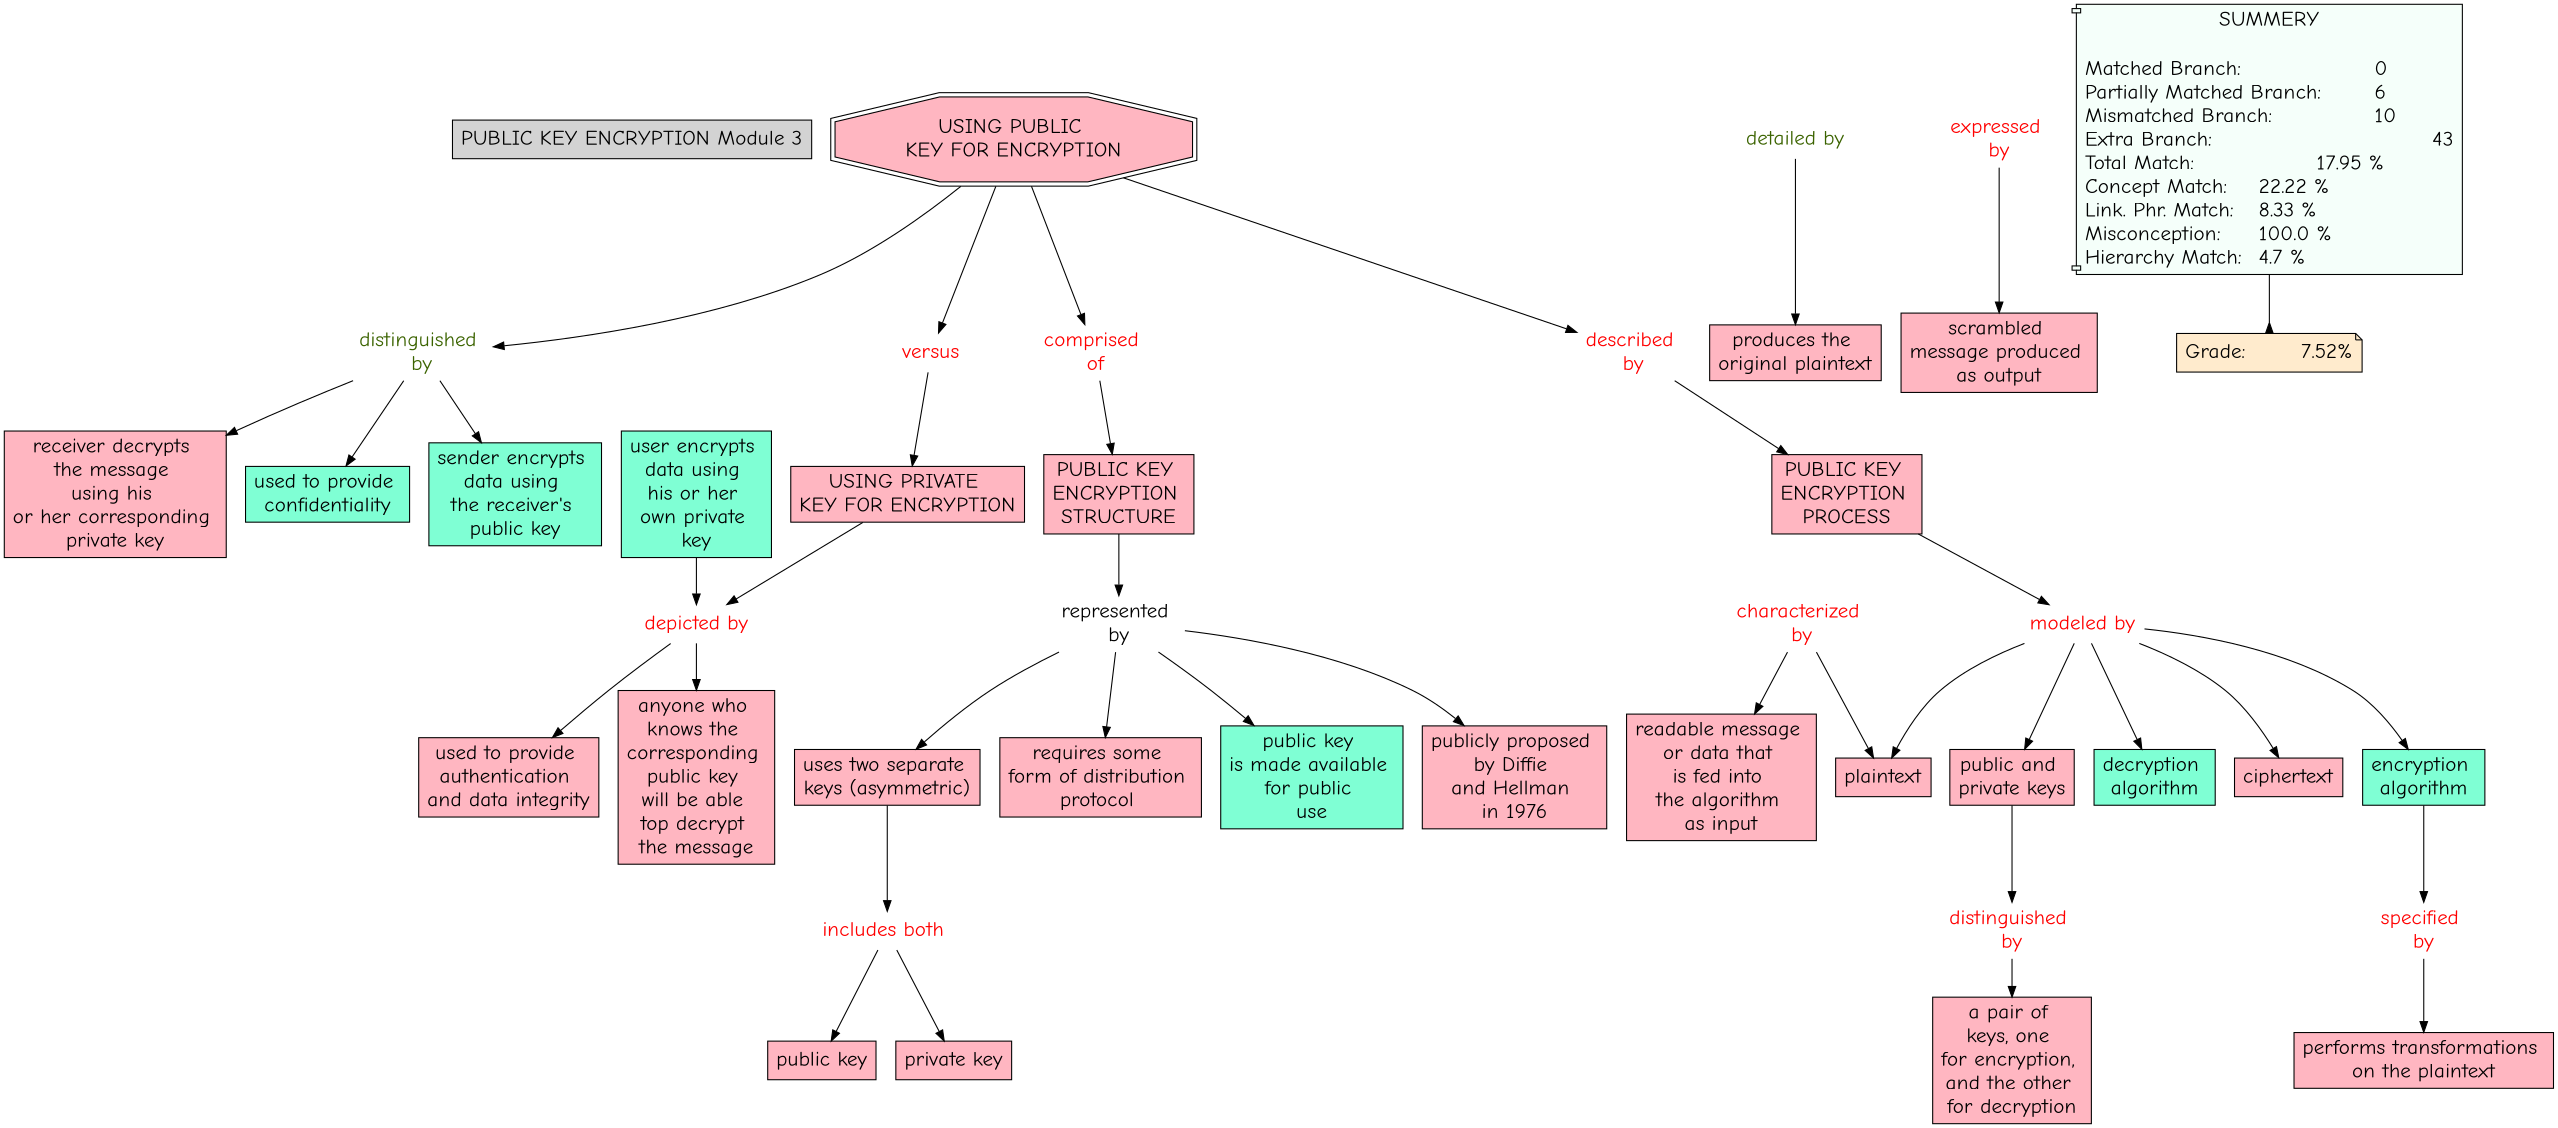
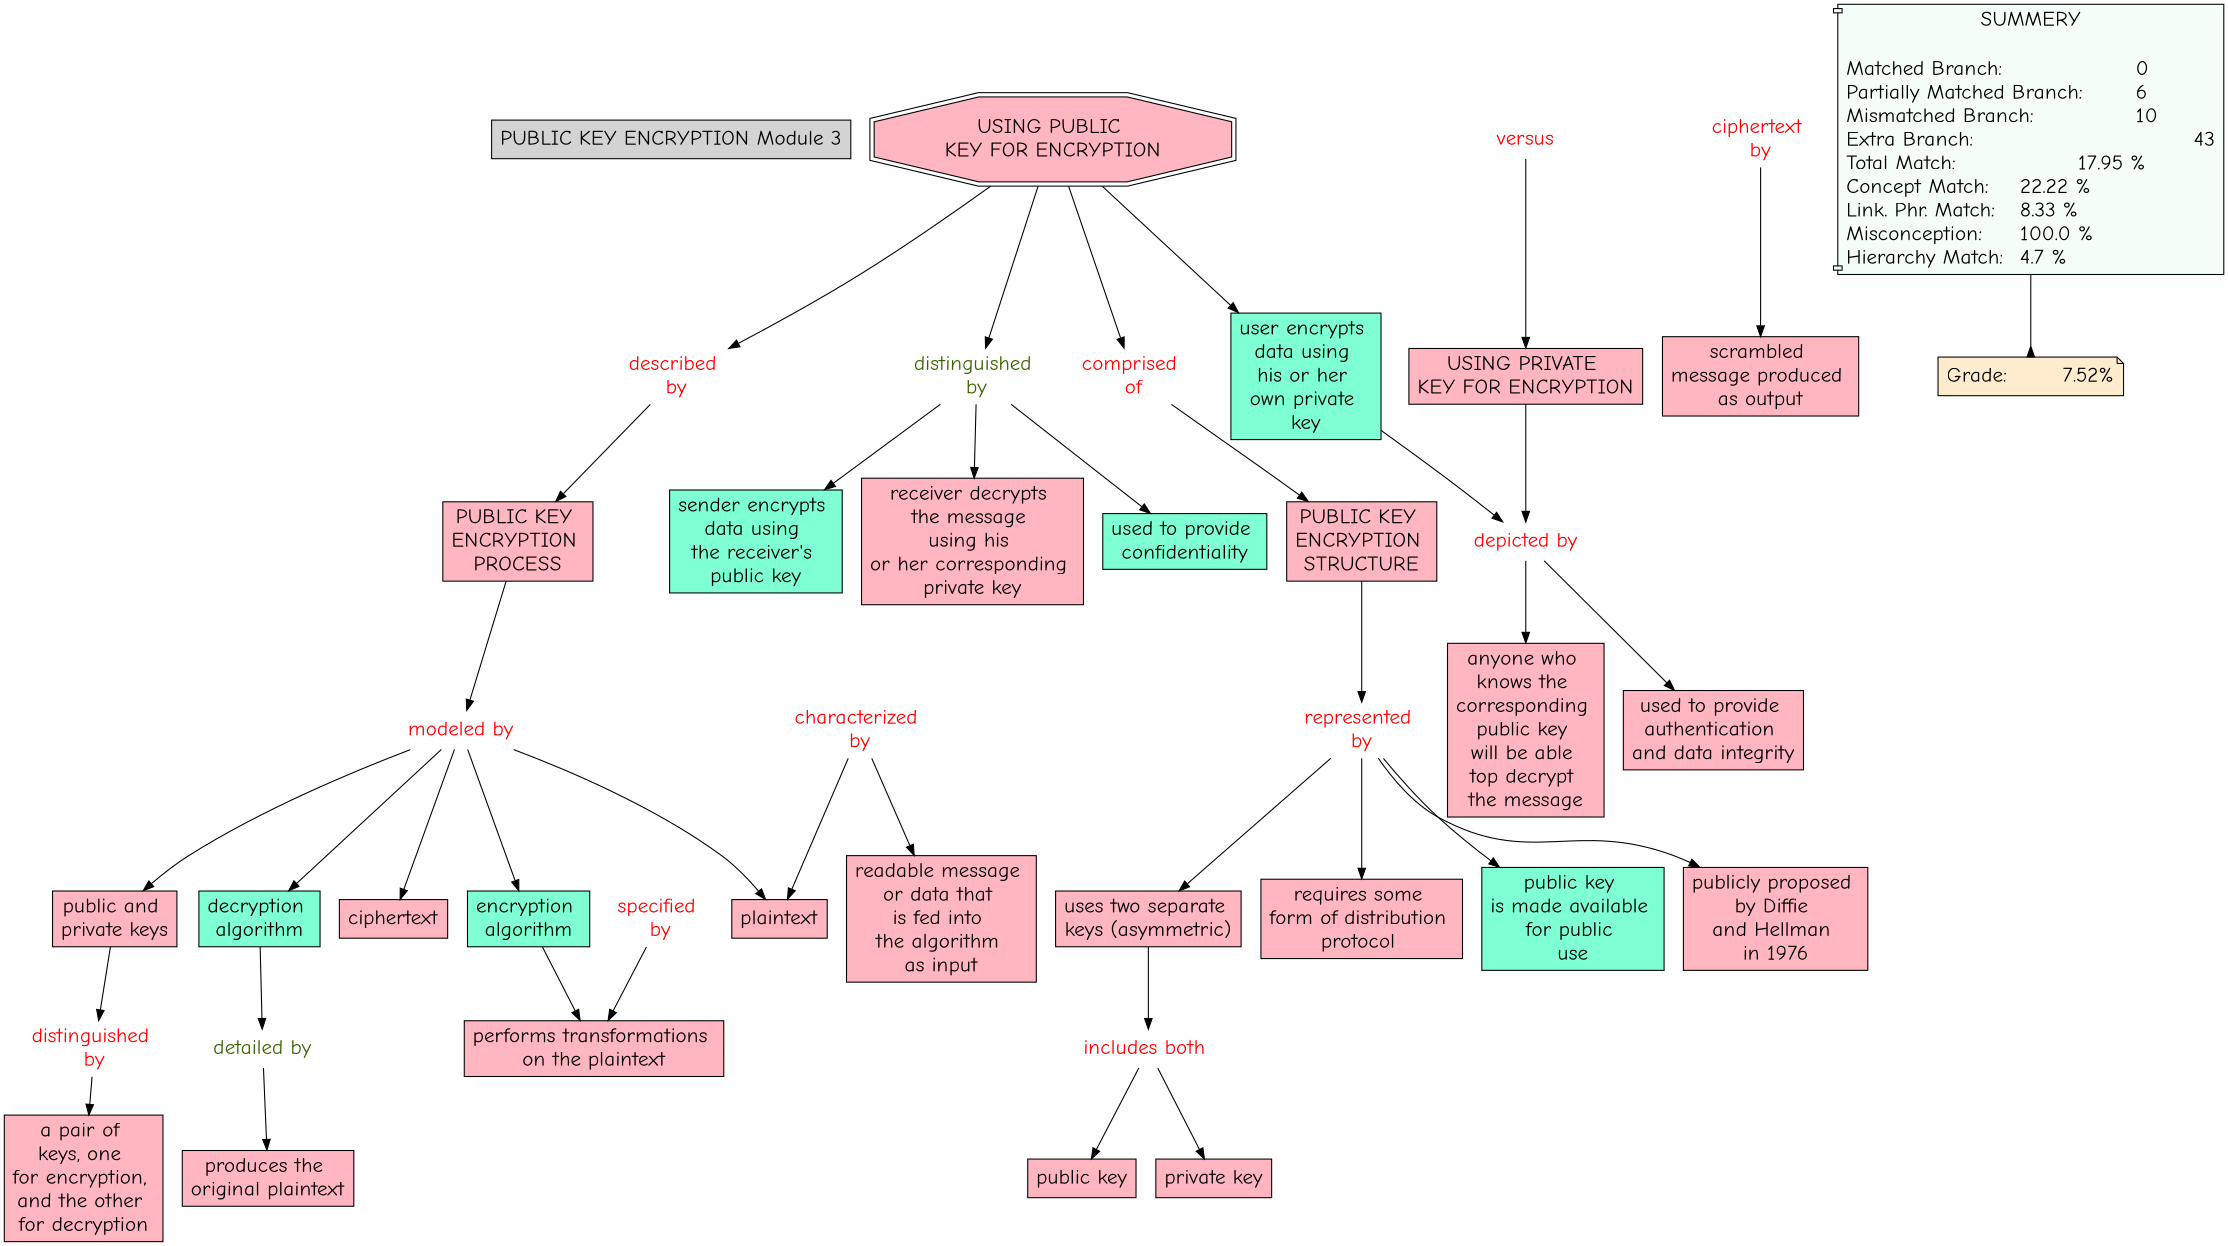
(1999, 139) -> (1761, 139)
(969, 255) -> (1166, 246)
(1119, 624) -> (1362, 730)
(2424, 848) -> (559, 979)
none -> (261, 983)
